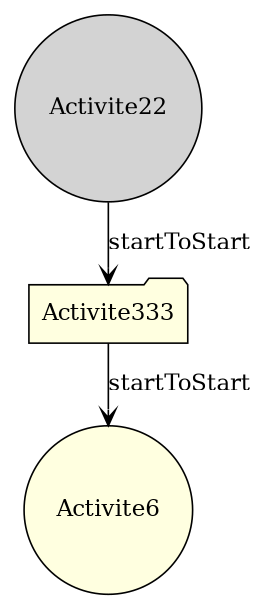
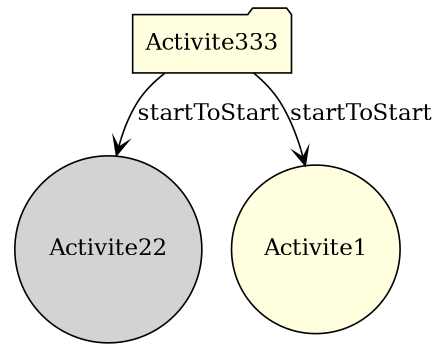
(108, 235) -> (137, 103)
(108, 510) -> (316, 249)
